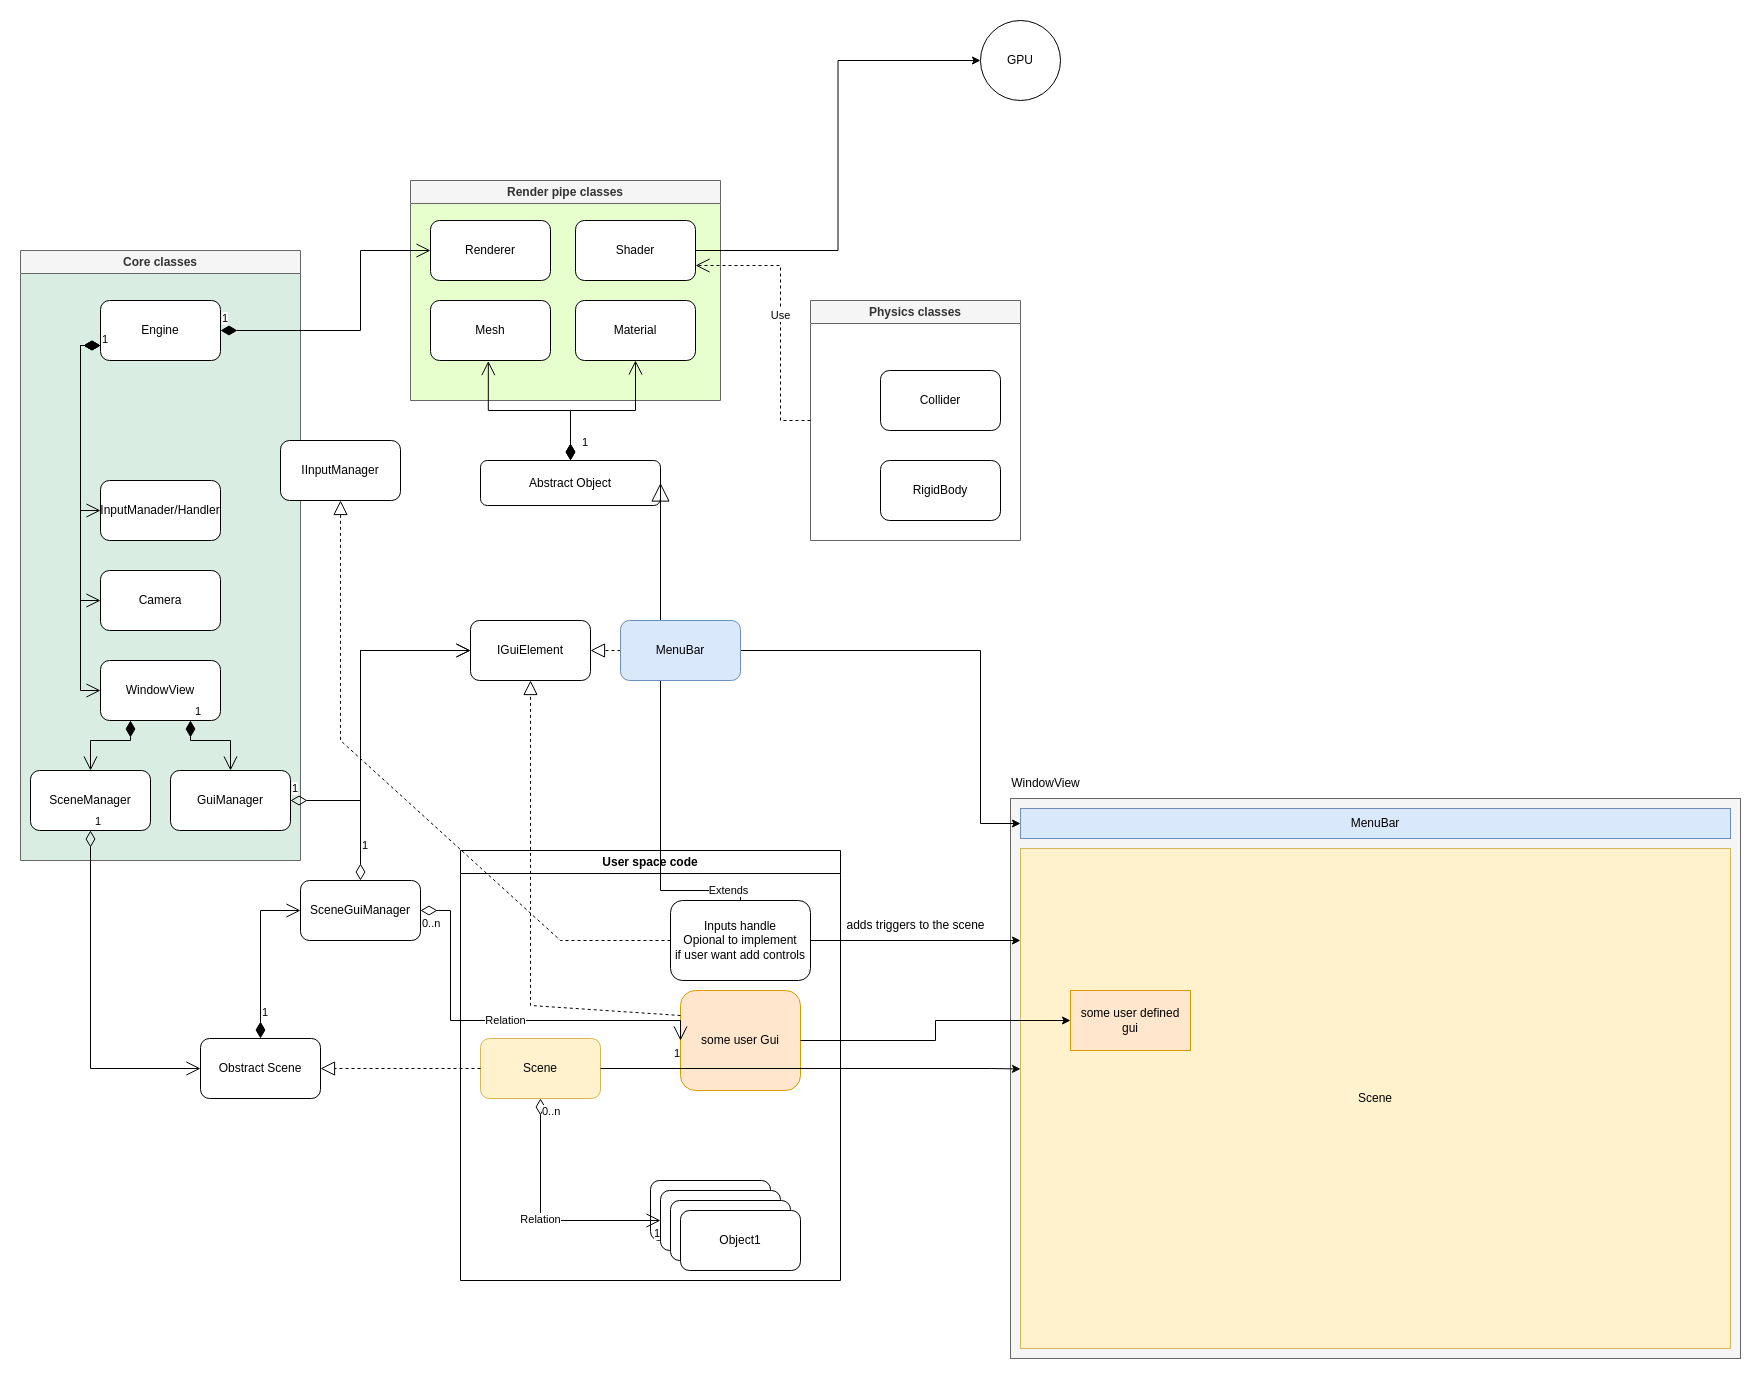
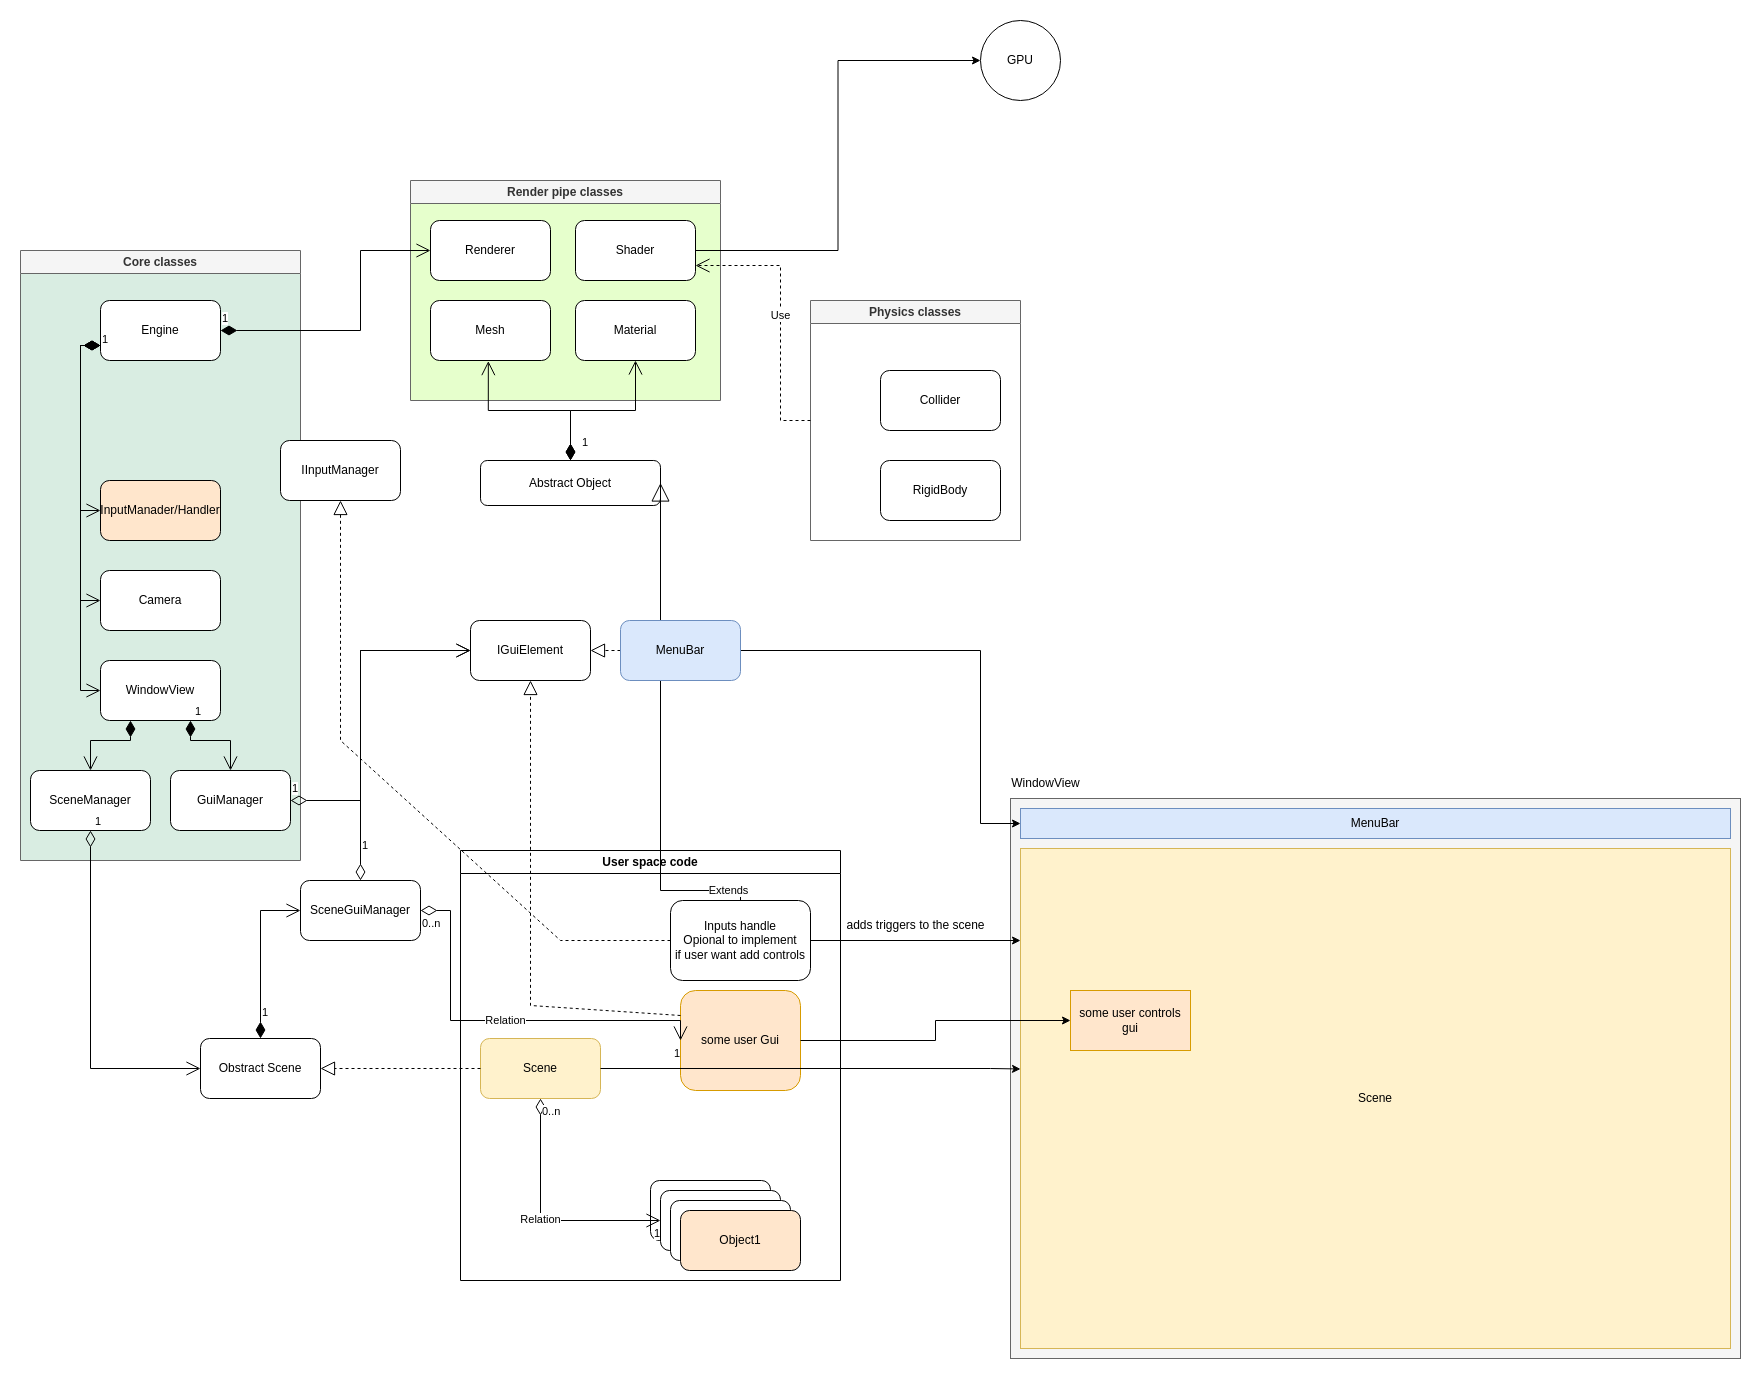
(161, 511) -> (161, 511)
(1131, 1021) -> (1131, 1021)
(741, 1241) -> (741, 1241)
